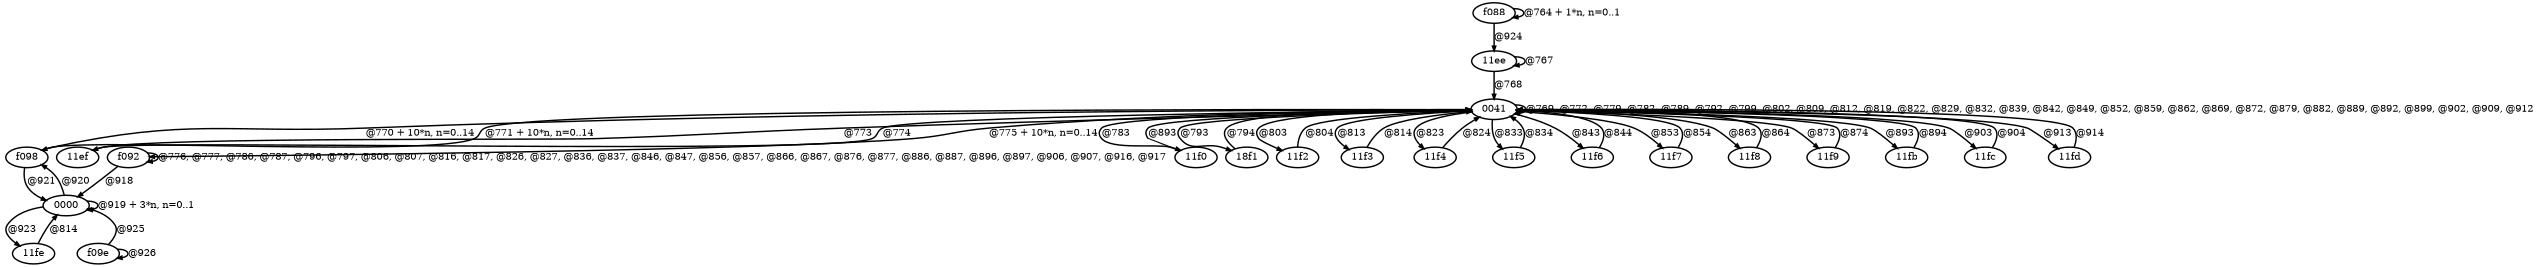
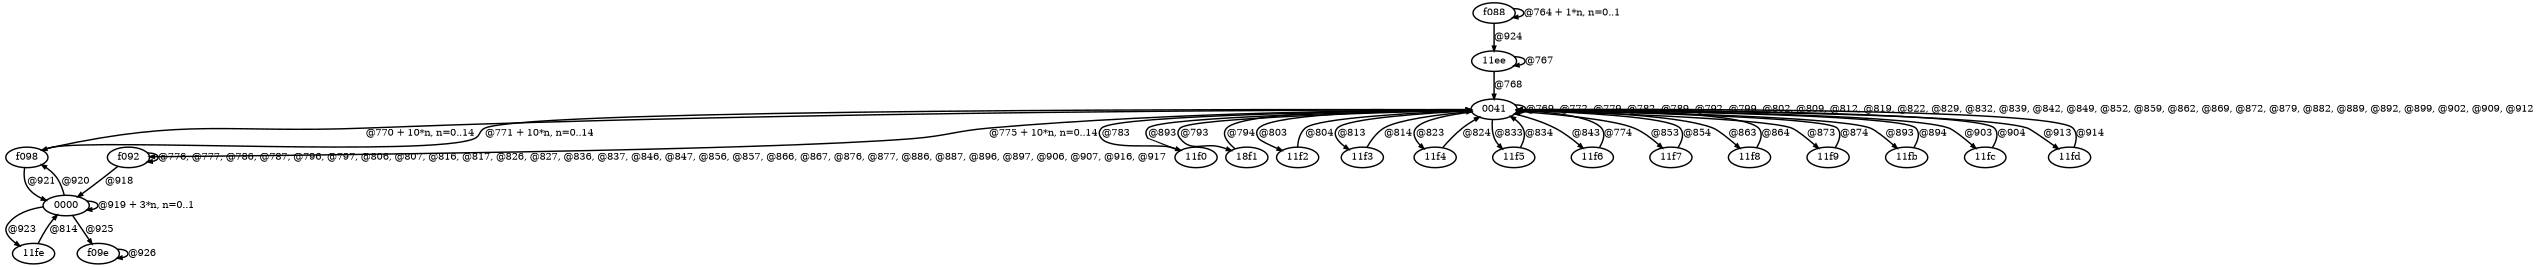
(1618, 133) -> (1618, 133)
(78, 157) -> none
(113, 223) -> (81, 228)
